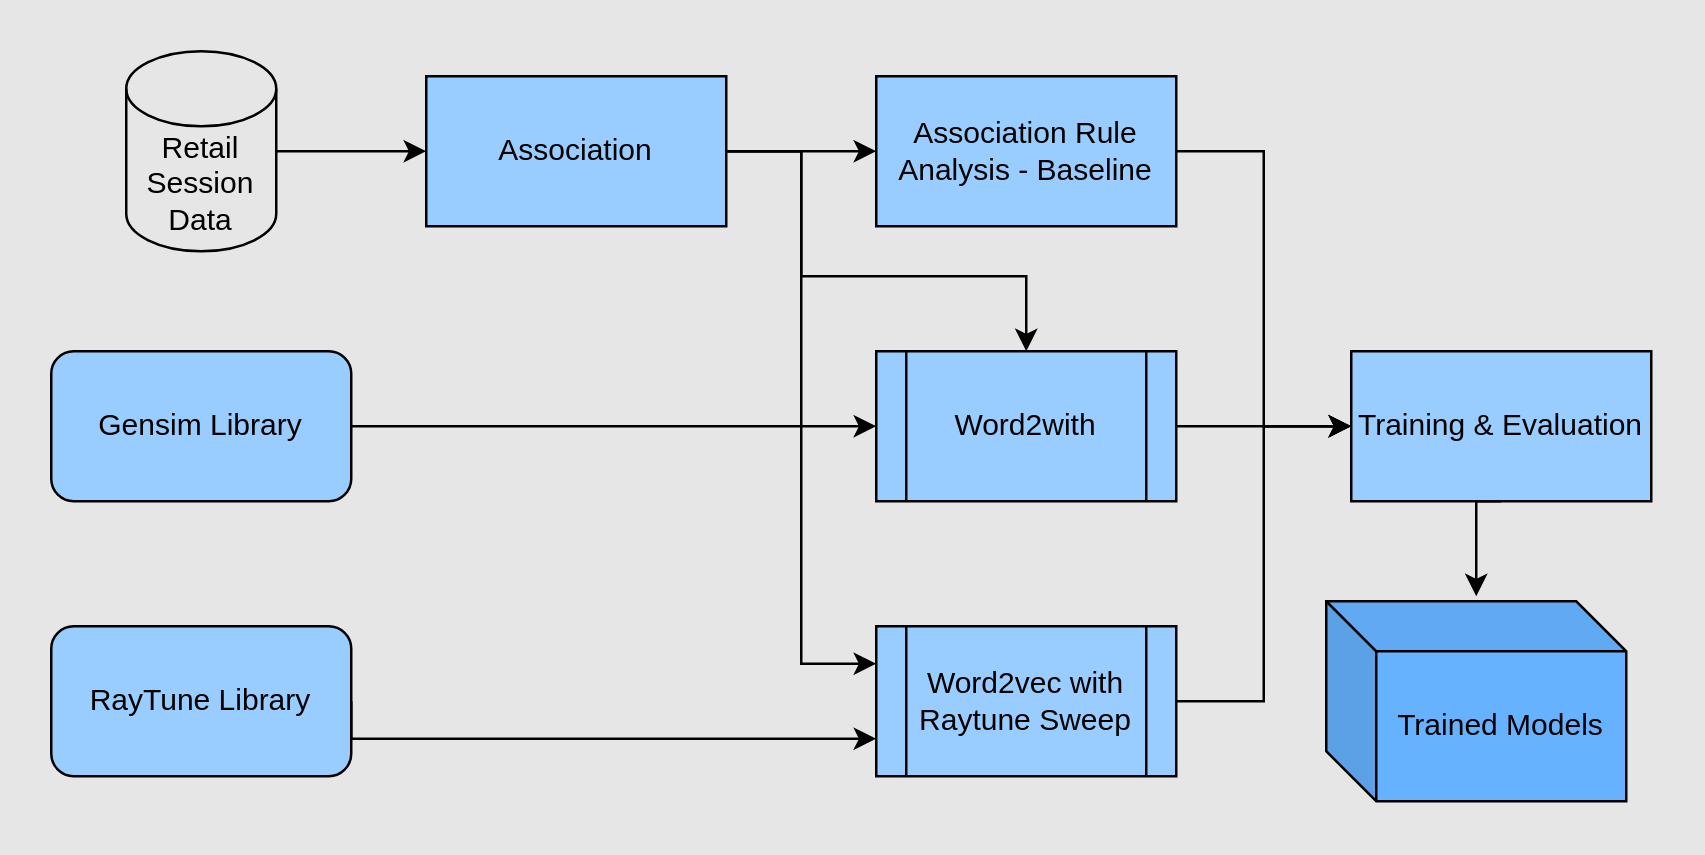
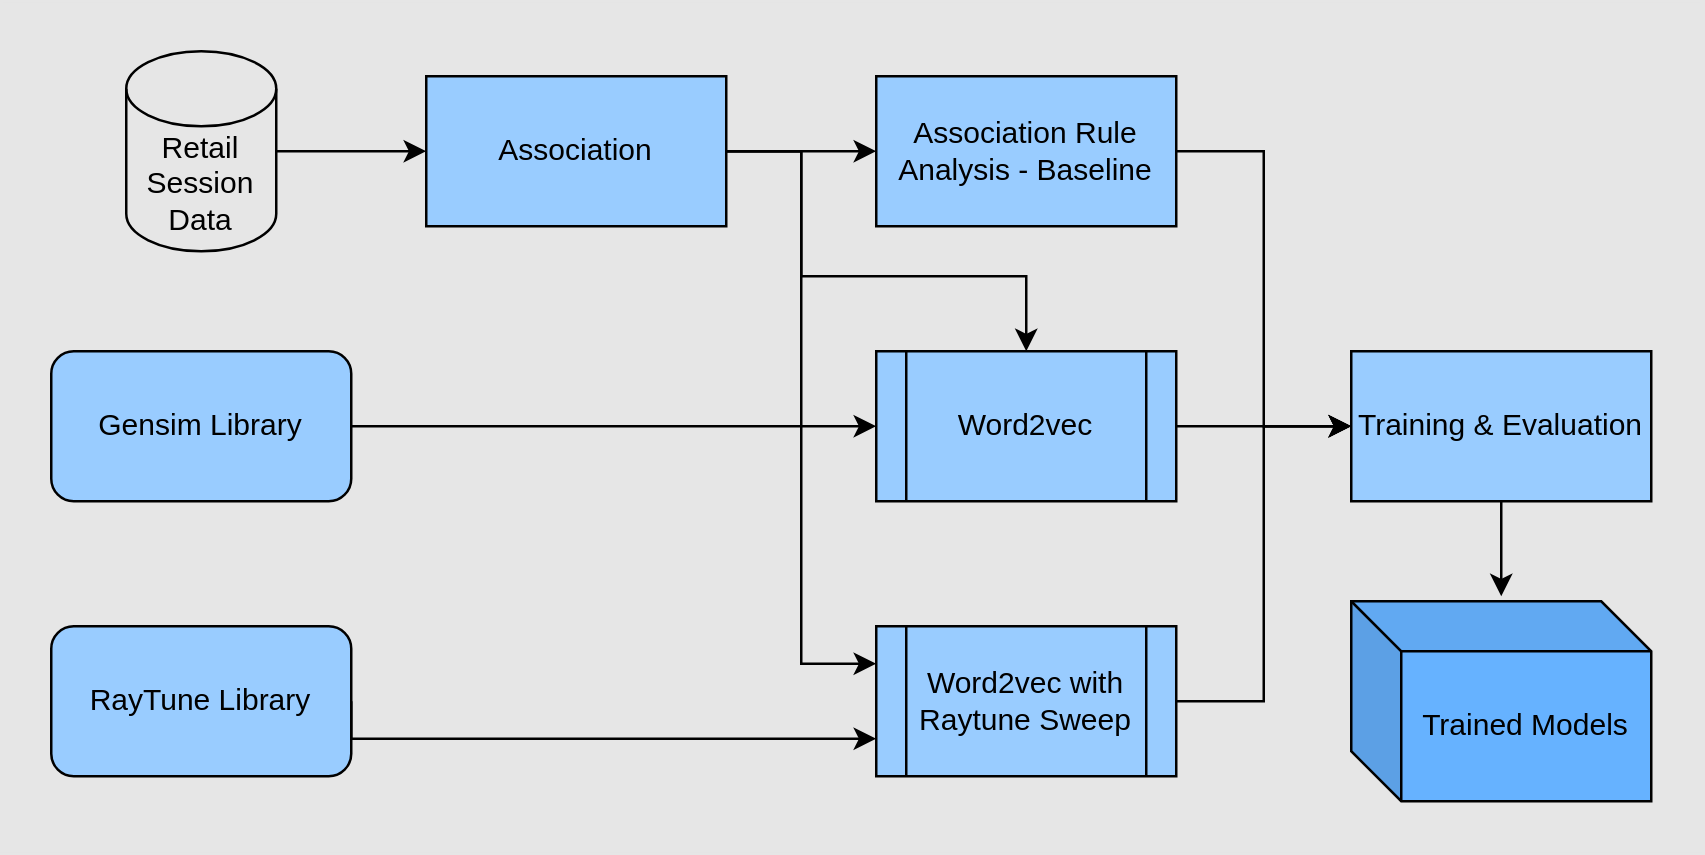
(1026, 426) -> (1026, 426)
(1476, 701) -> (1501, 701)
